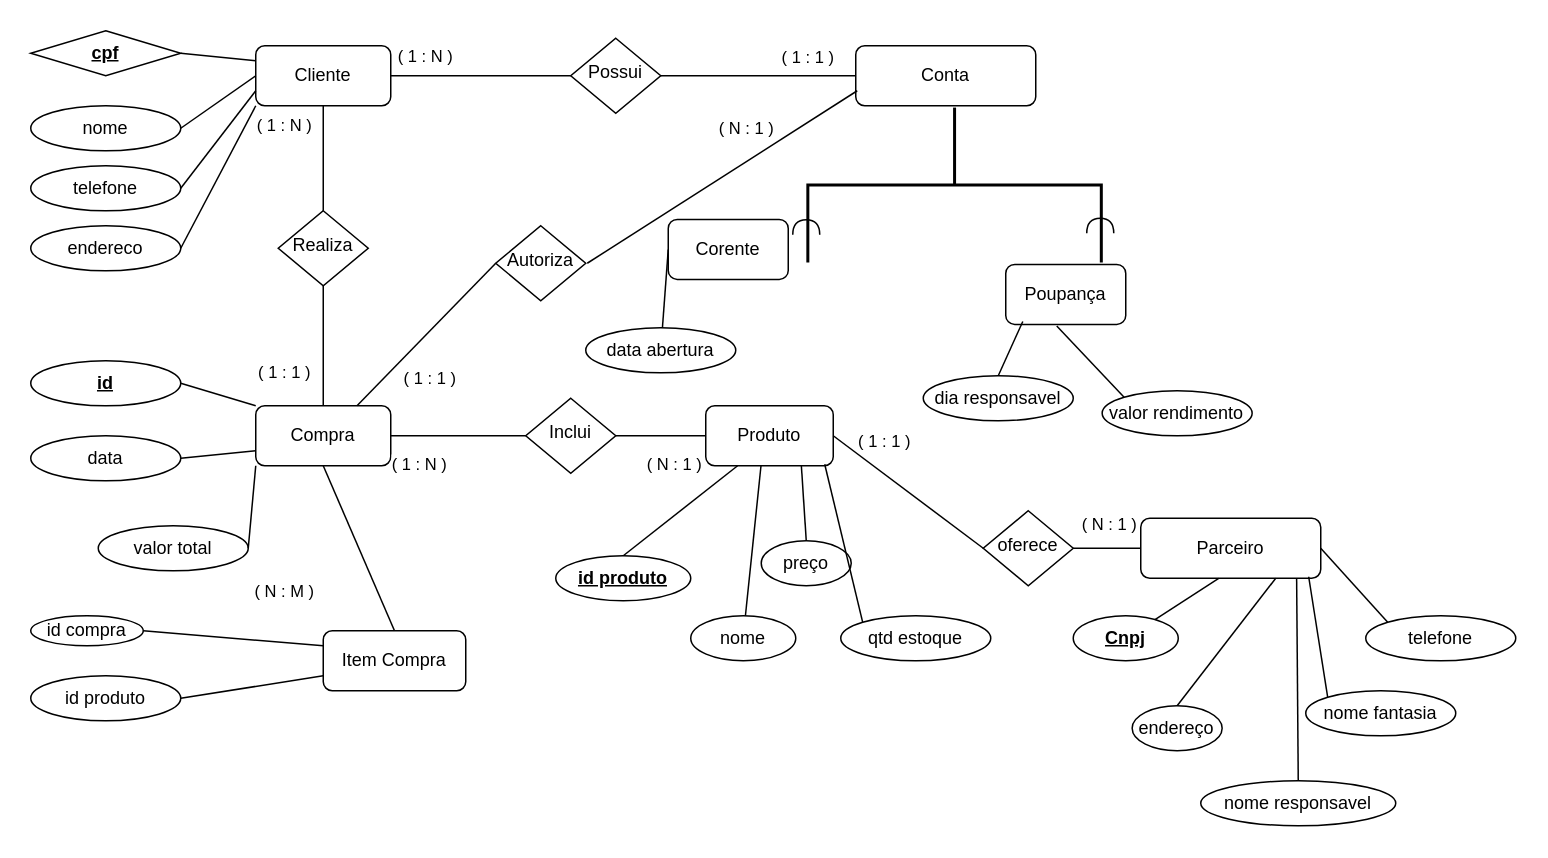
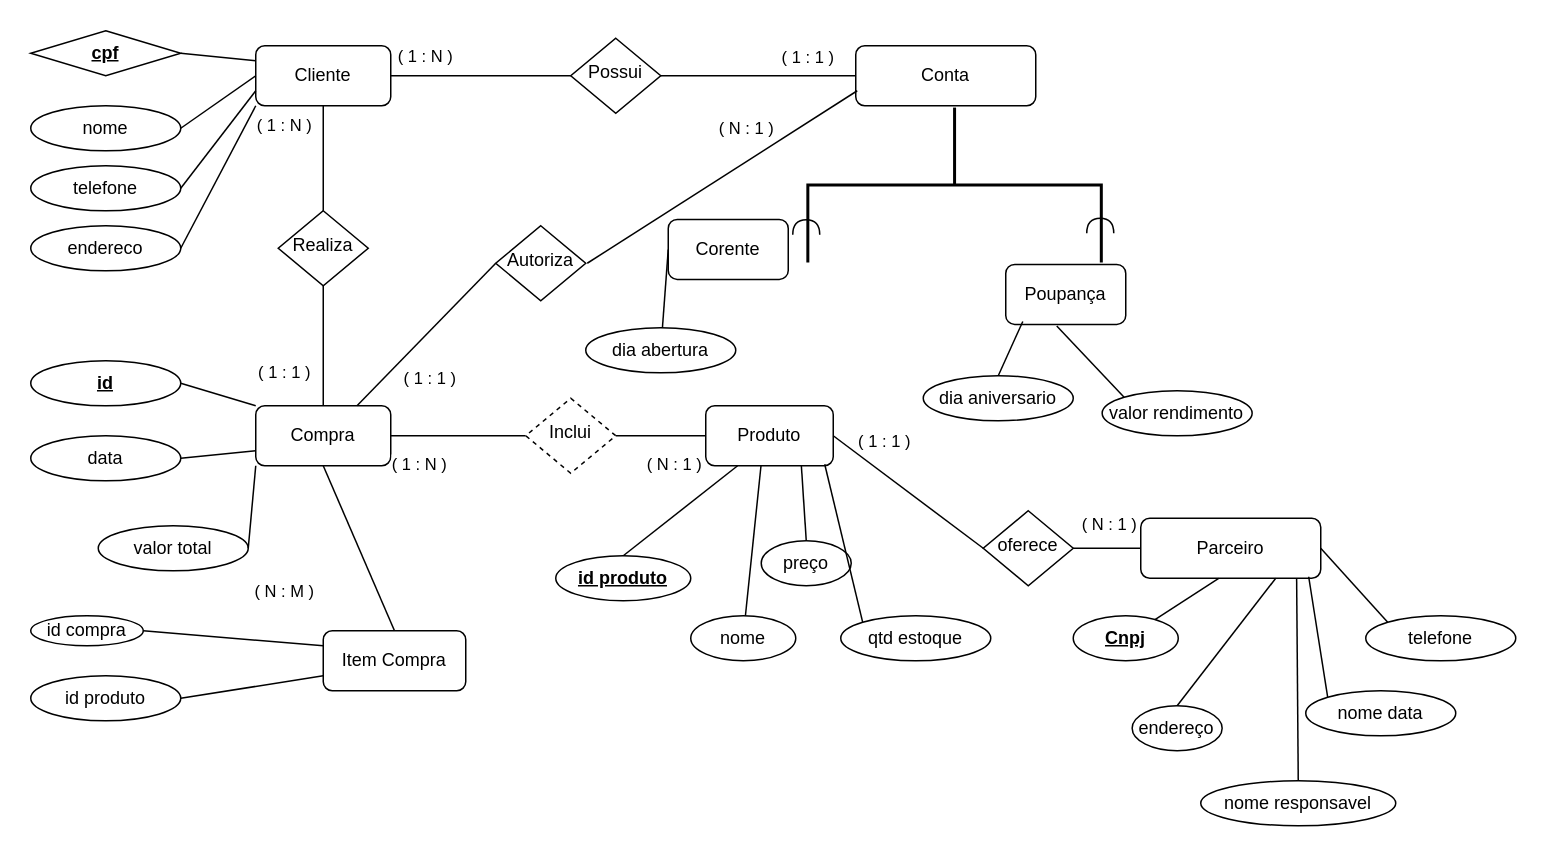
(661, 350) -> (661, 350)
(998, 398) -> (998, 398)
(571, 436) -> (571, 436)
(1381, 713) -> (1381, 713)
